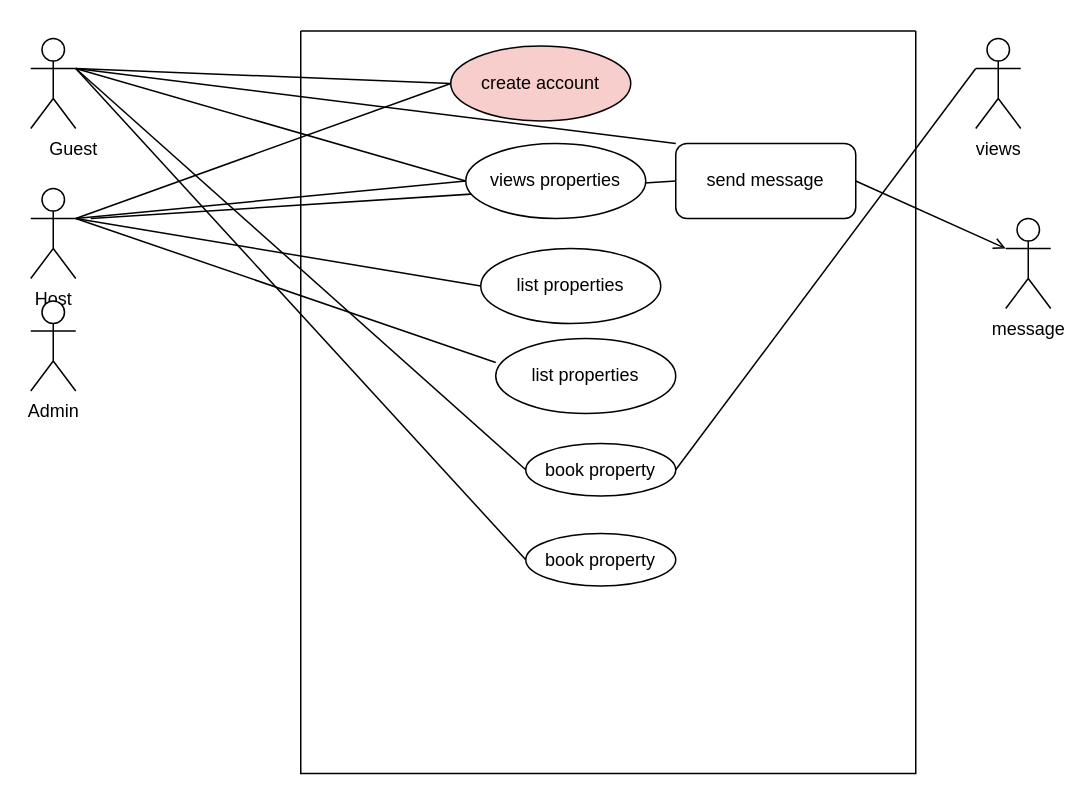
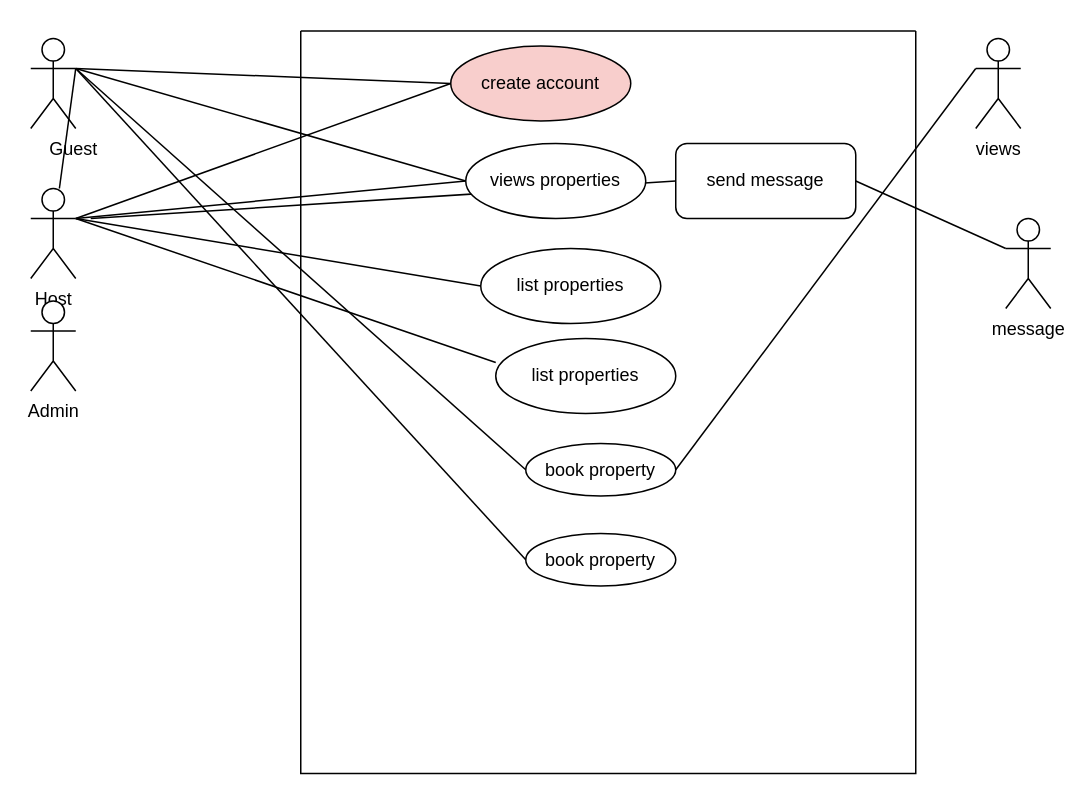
(238, 88) -> (67, 131)
(1000, 246) -> (1000, 246)
